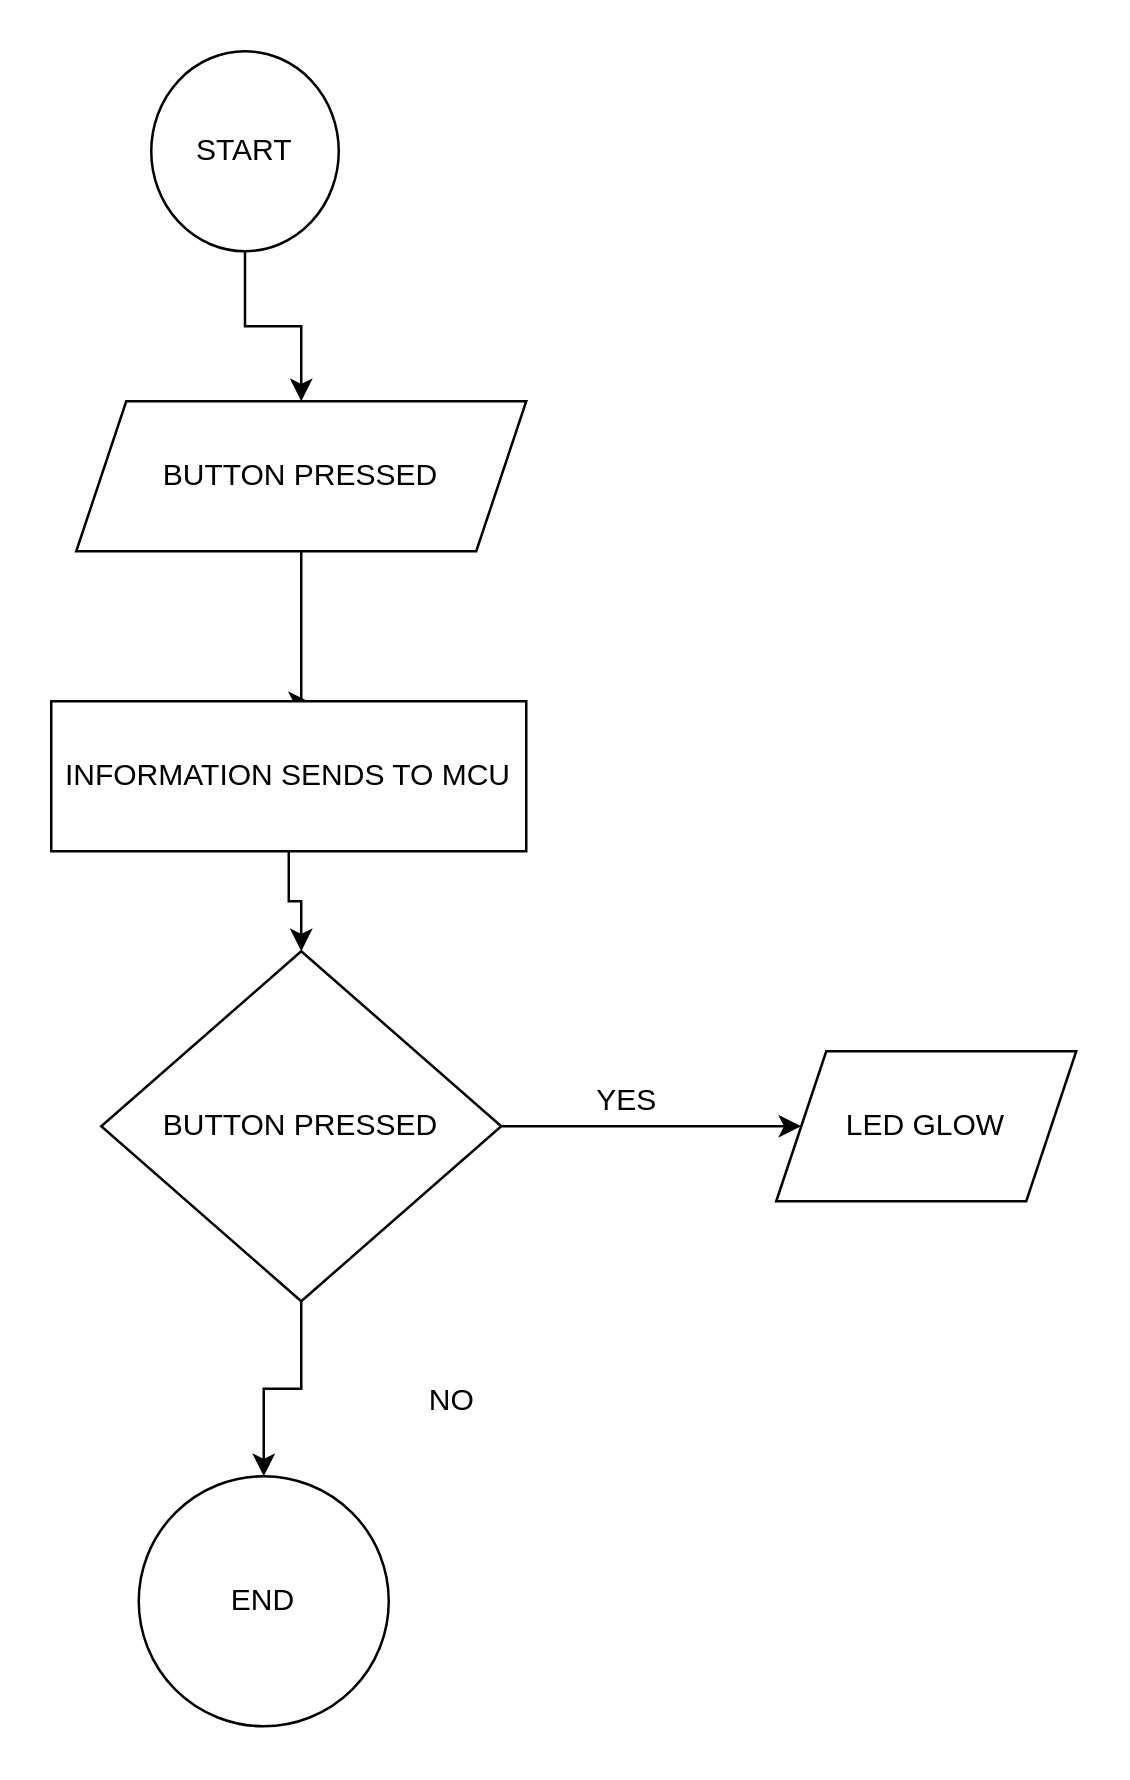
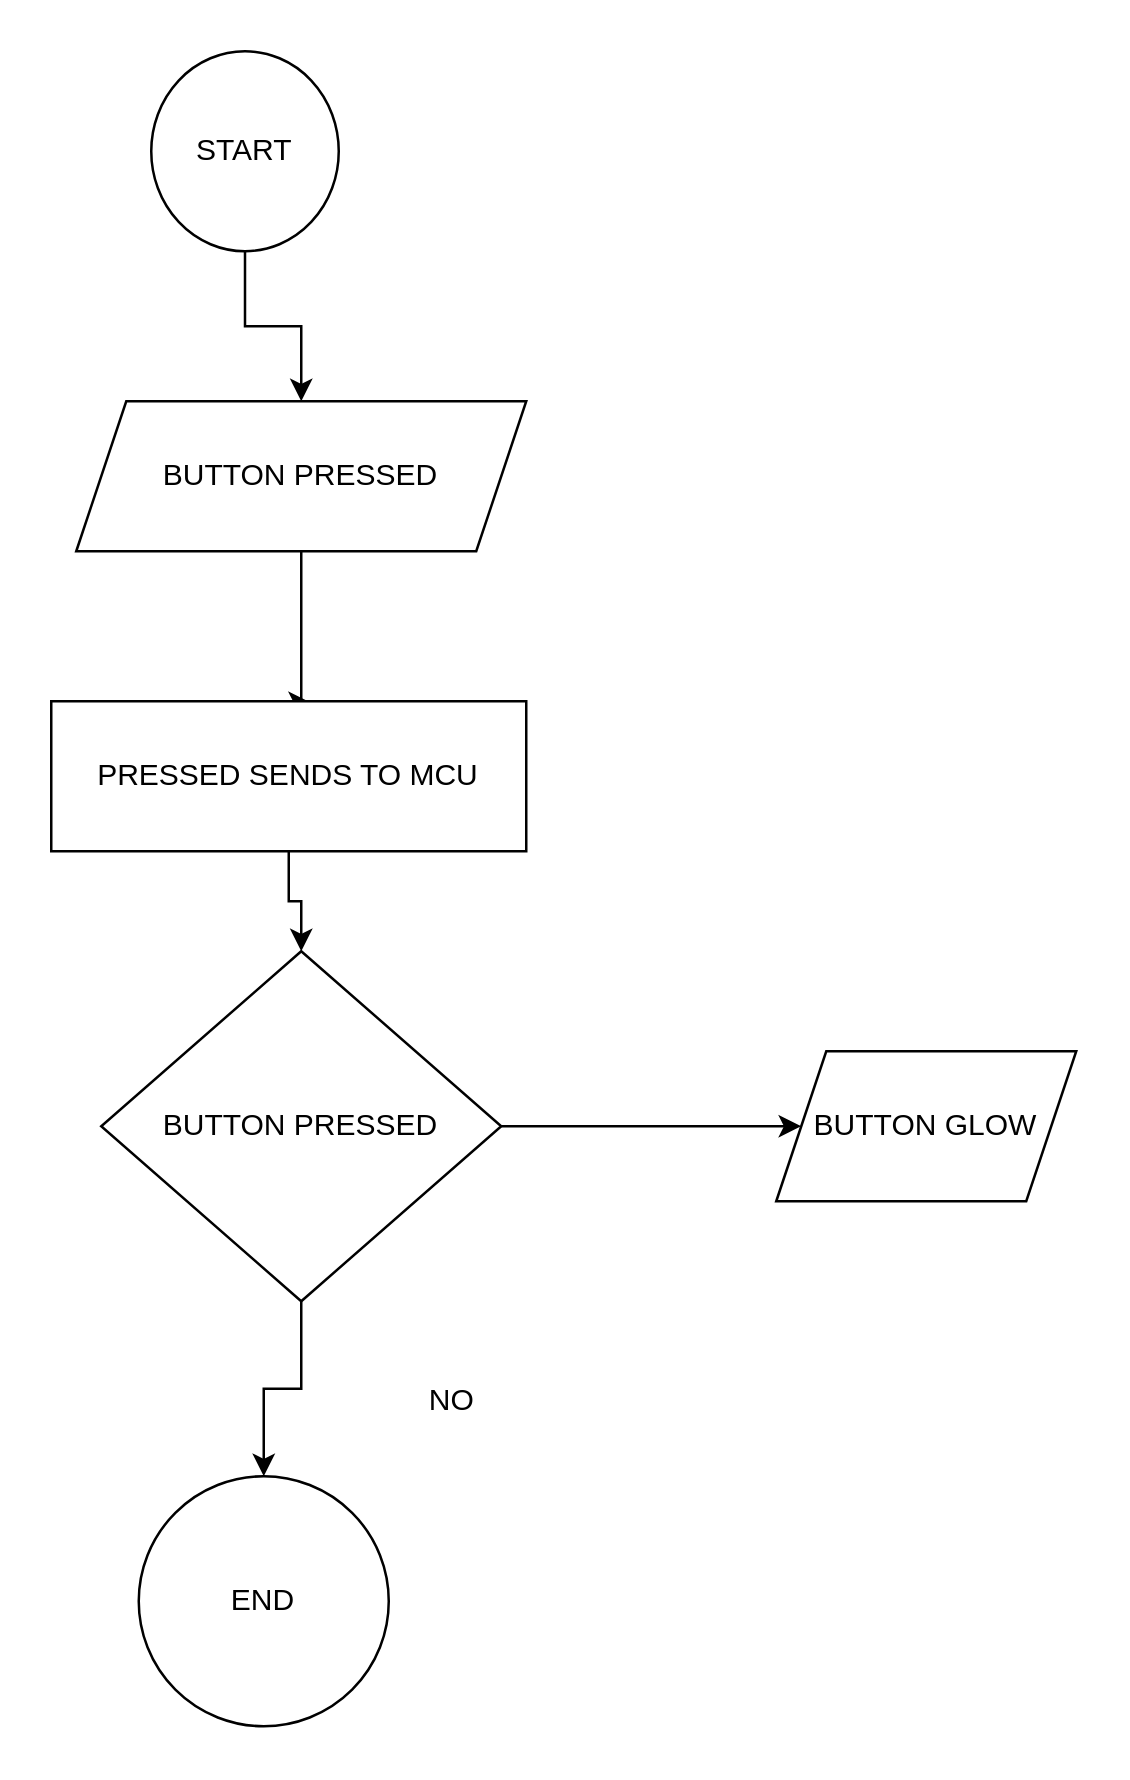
(289, 776) -> (289, 776)
(626, 1101) -> none
(926, 1126) -> (926, 1126)
